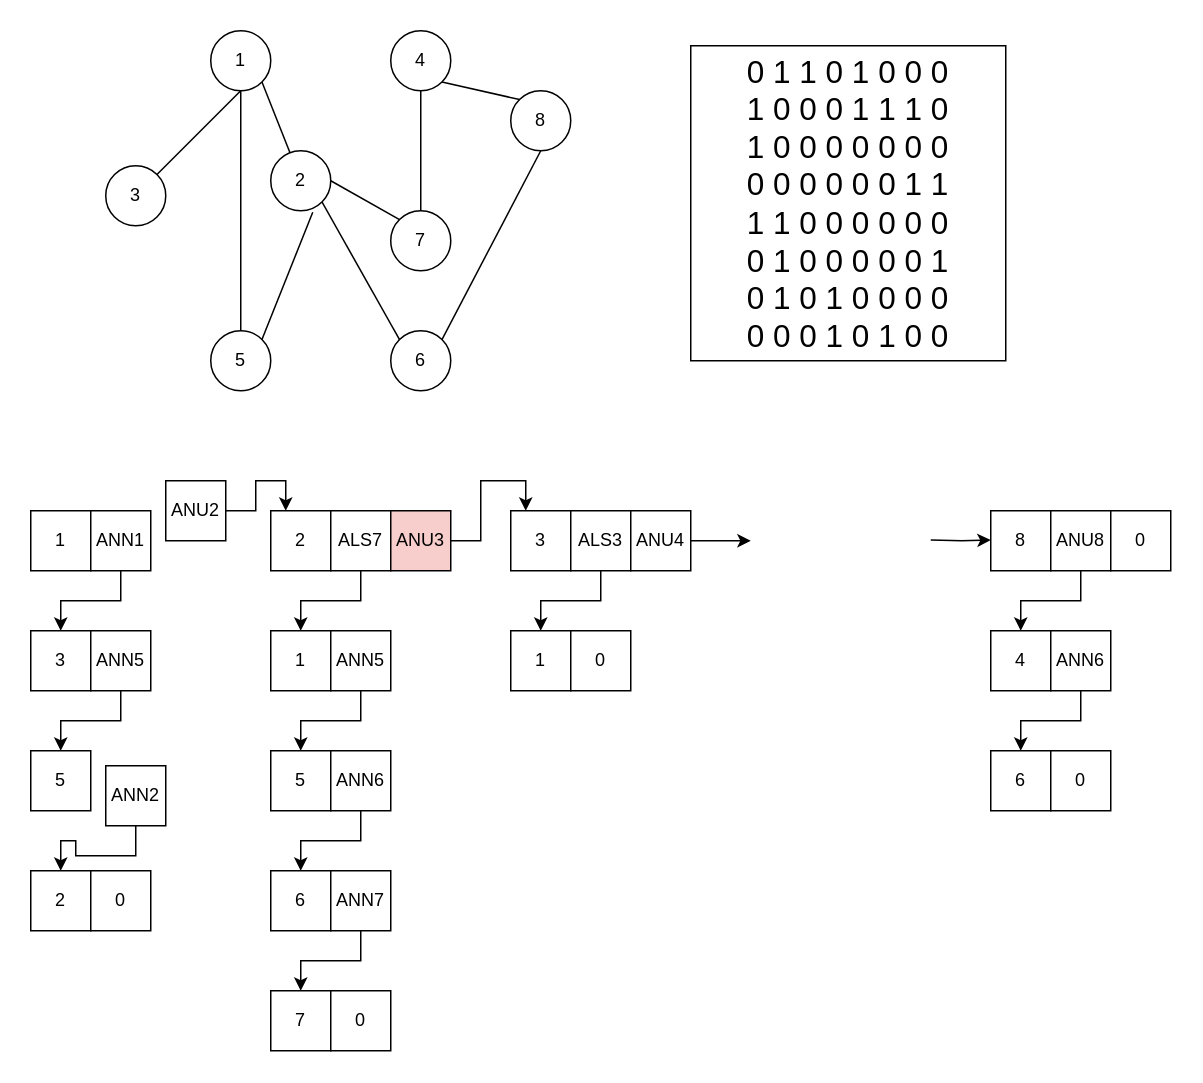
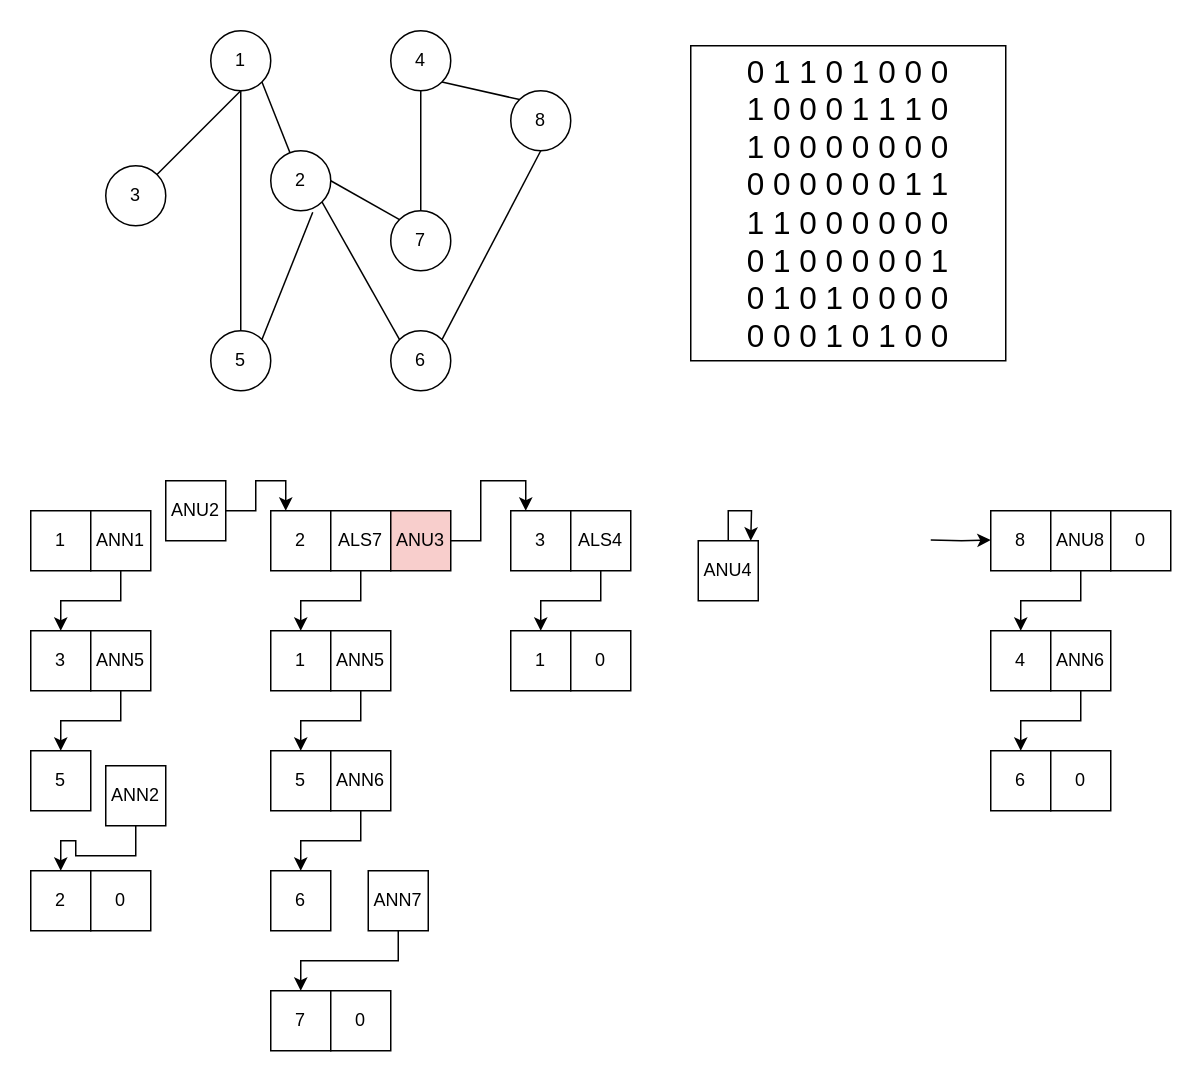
(601, 541) -> (601, 541)
(661, 541) -> (728, 571)
(361, 901) -> (398, 901)
